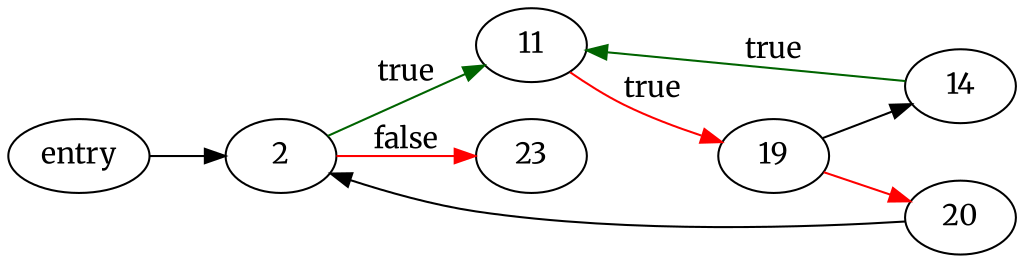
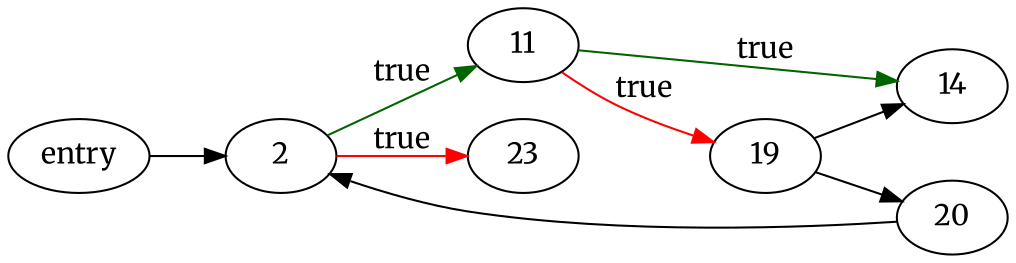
(756, 67) -> (727, 65)
(406, 141) -> (402, 141)
(857, 183) -> (849, 183)
